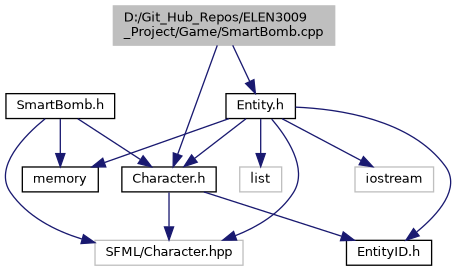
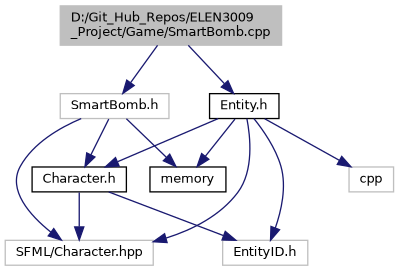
(197, 100) -> (144, 64)
(60, 106) -> (115, 106)
(261, 179) -> none
(394, 179) -> (371, 179)
(389, 253) -> (265, 253)
